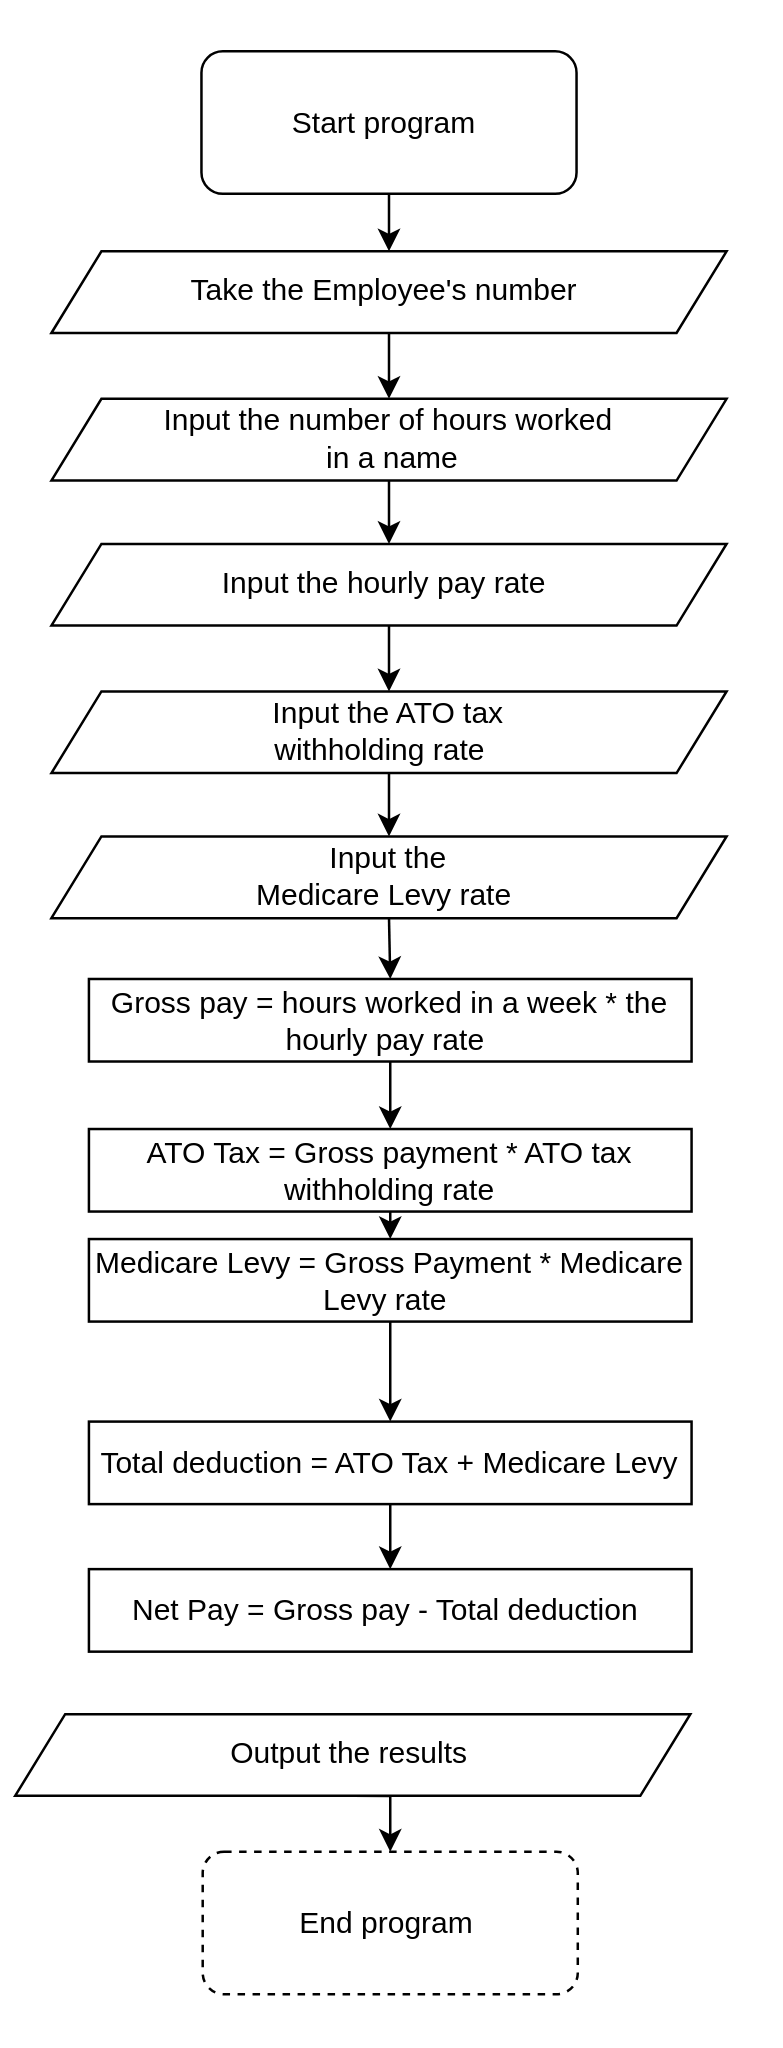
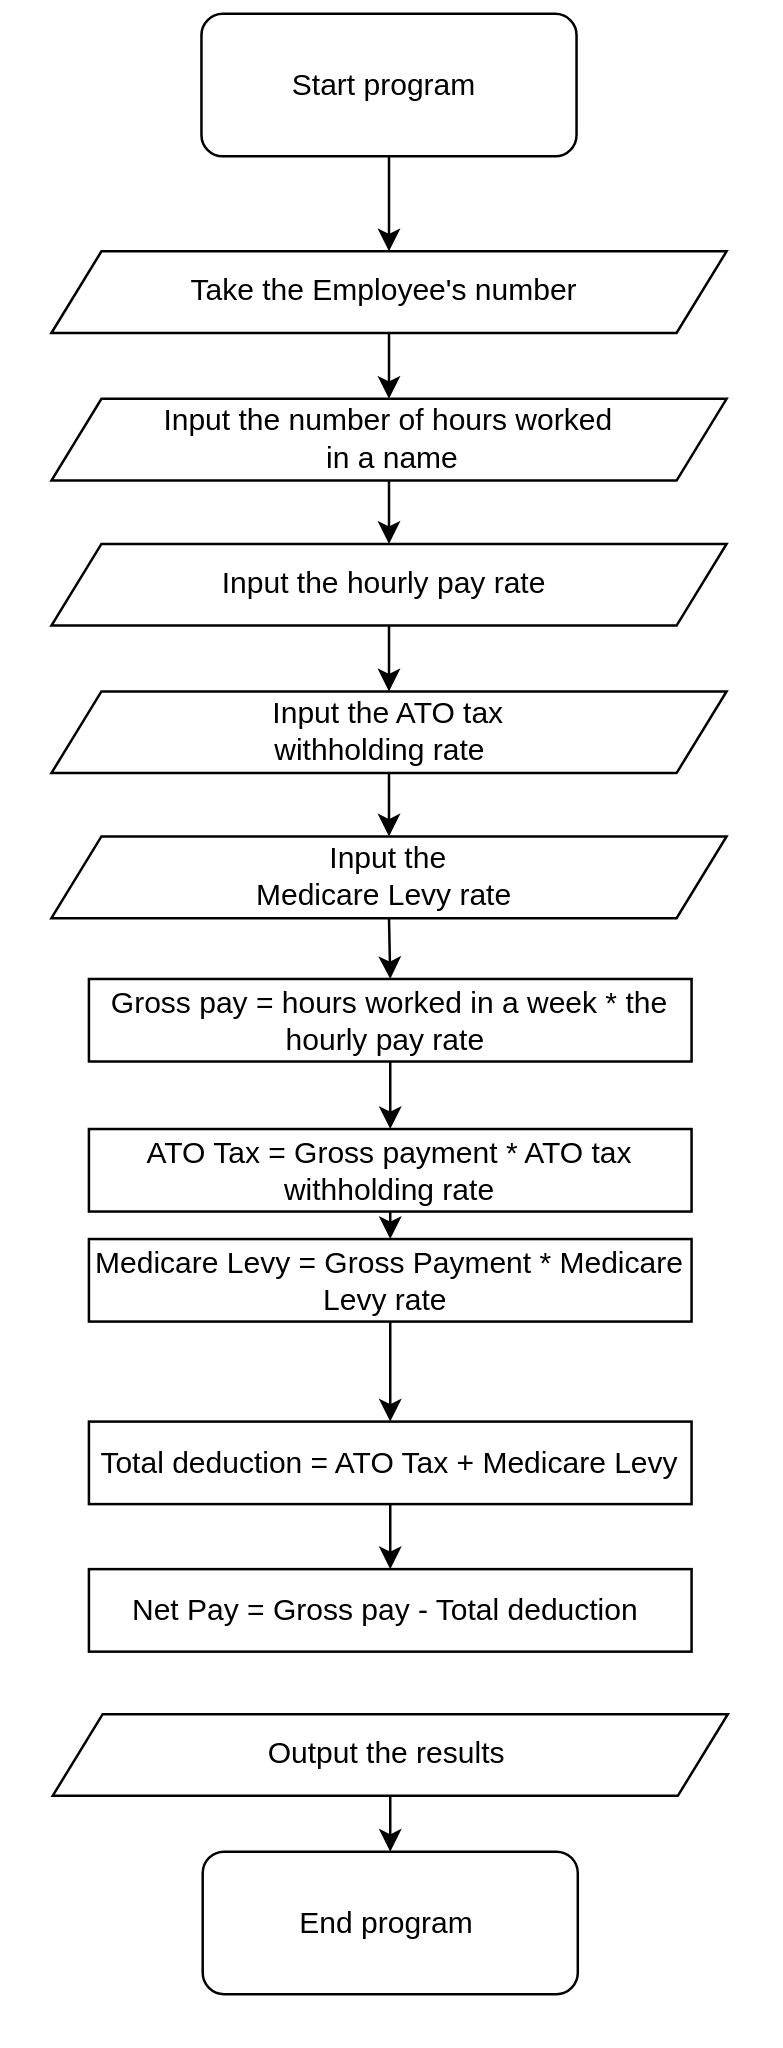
(389, 123) -> (389, 85)
(353, 1755) -> (390, 1755)
(390, 1923) -> (390, 1923)
